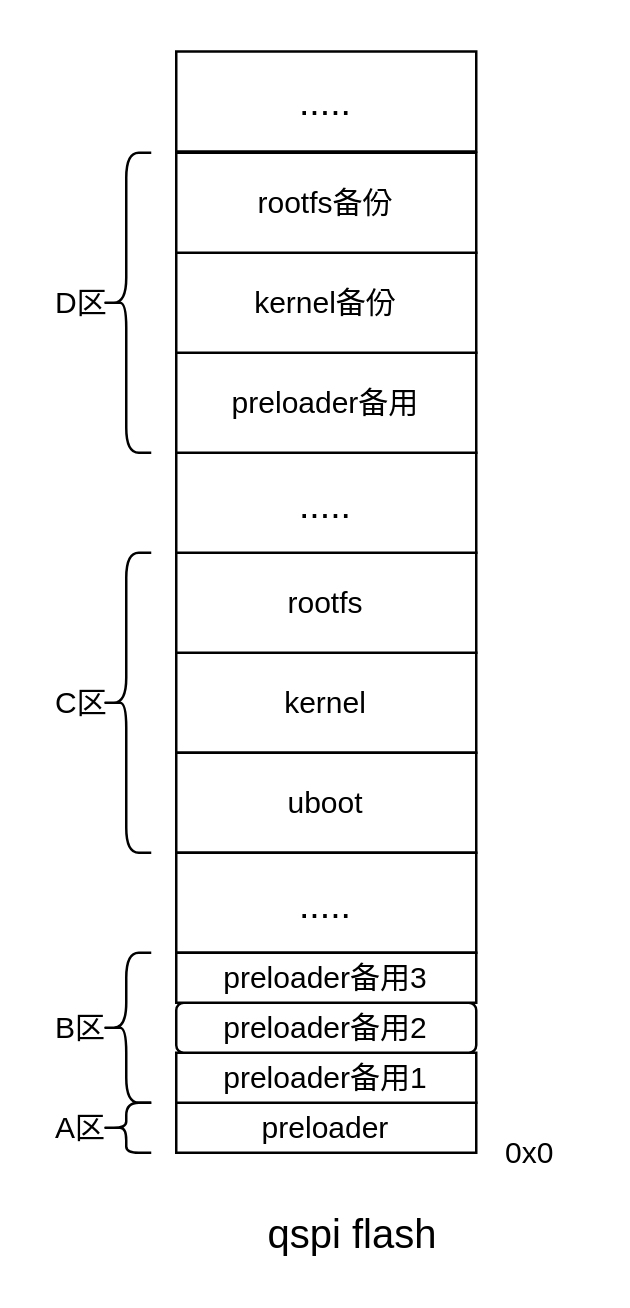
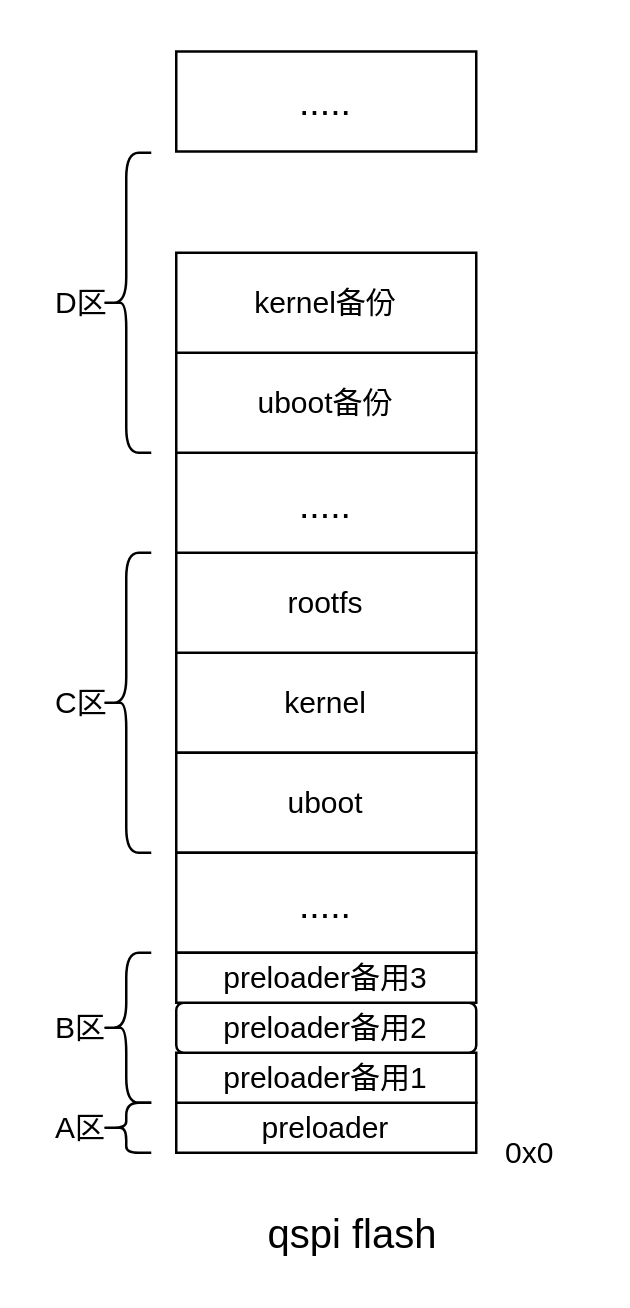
(326, 203) -> none
(326, 404) -> (326, 404)
